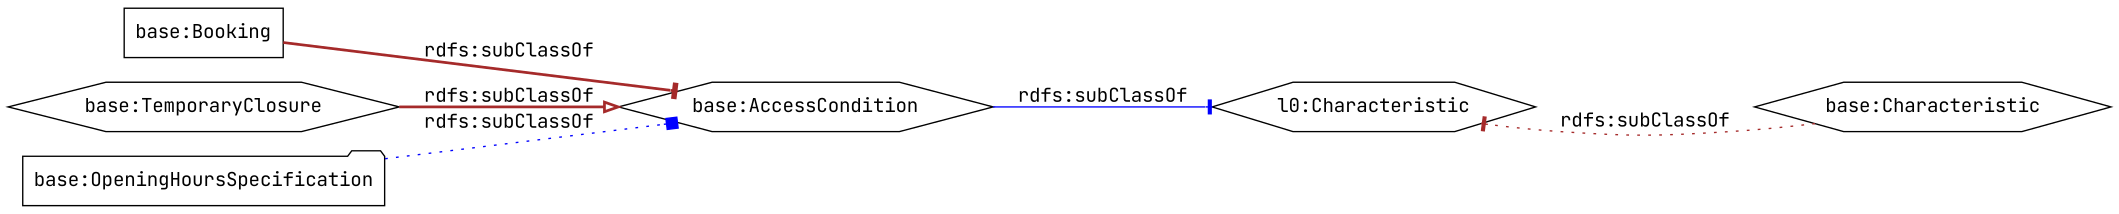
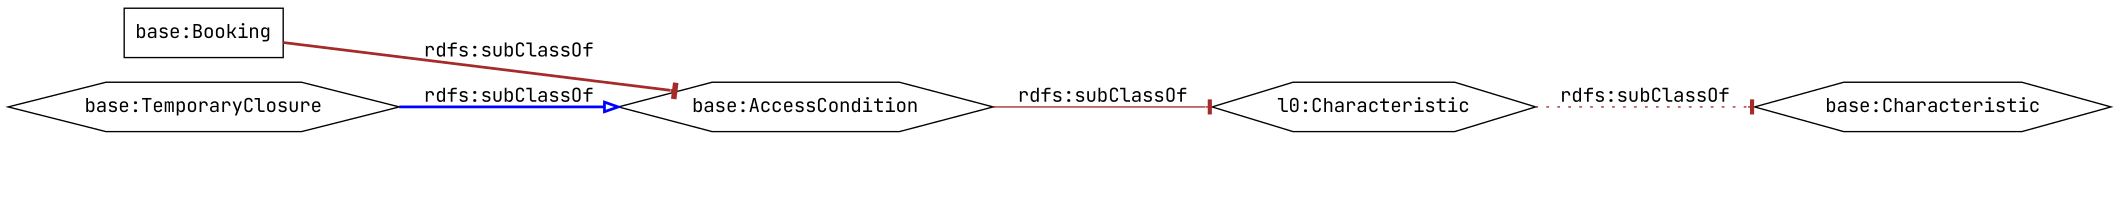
(502, 107) -> (502, 107)
(1099, 107) -> (1099, 107)
(1652, 135) -> (1642, 107)
(204, 181) -> none
